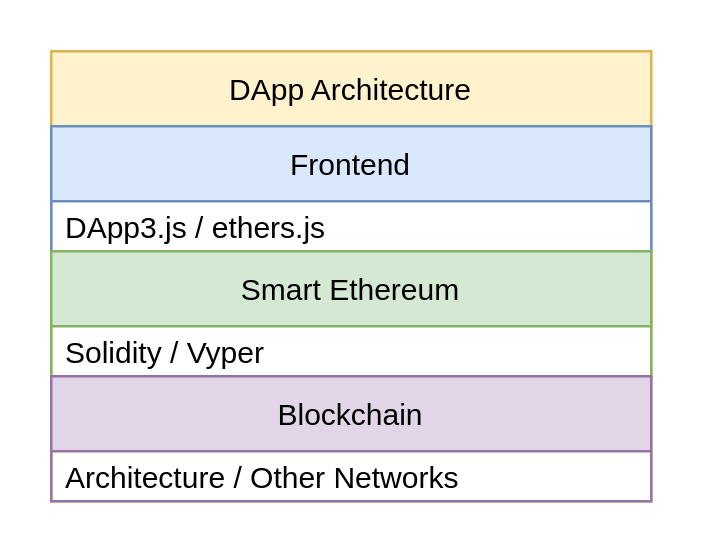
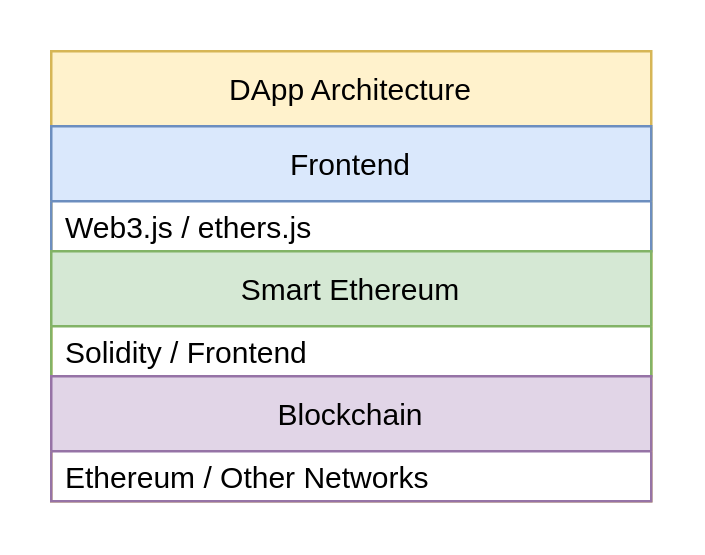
(217, 228) -> (209, 228)
(180, 353) -> (205, 353)
(293, 478) -> (263, 478)
